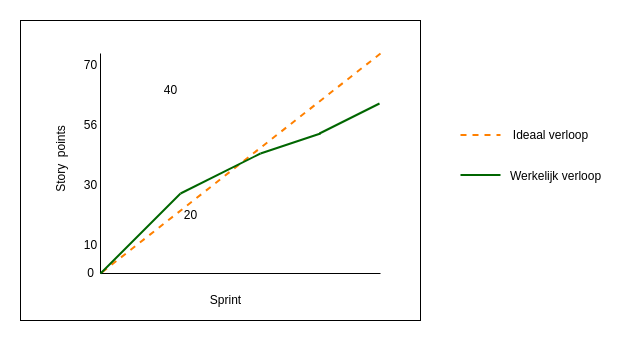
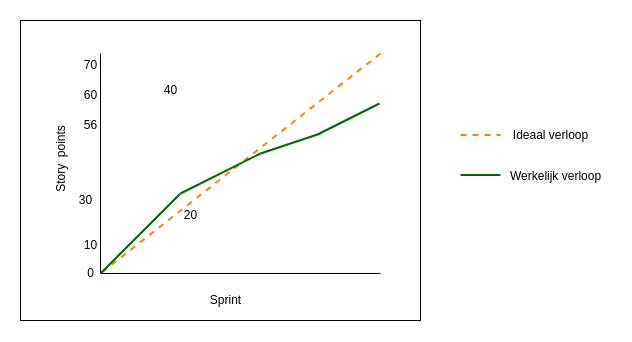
none -> (91, 96)
(91, 186) -> (86, 201)
